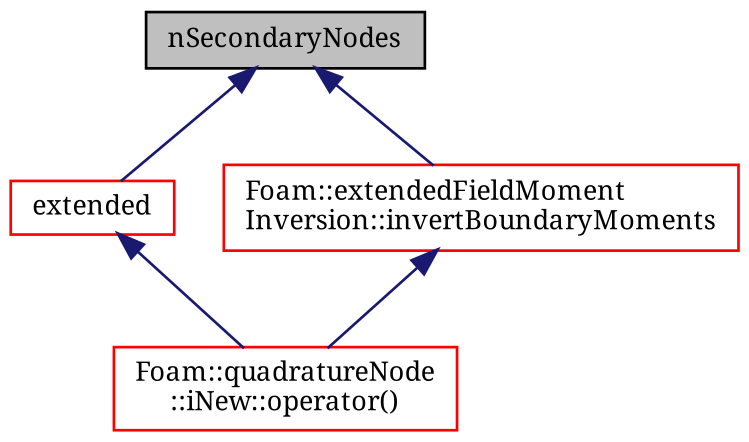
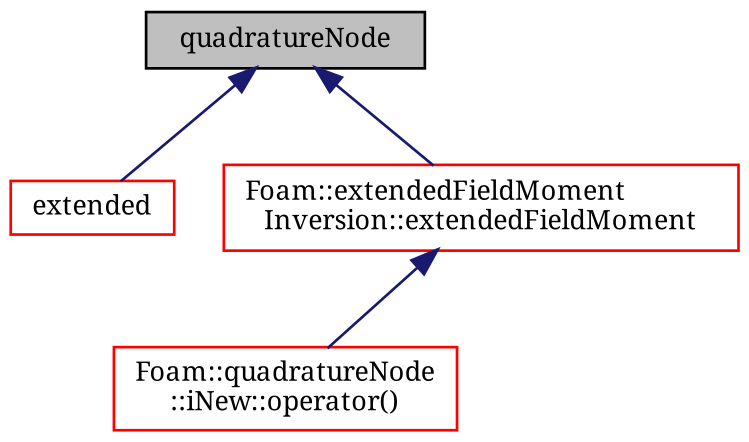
(285, 40) -> (285, 40)
(481, 208) -> (481, 208)
(191, 300) -> none
